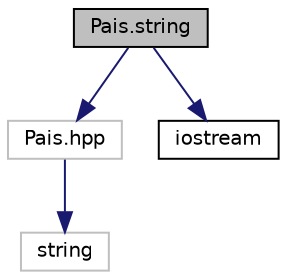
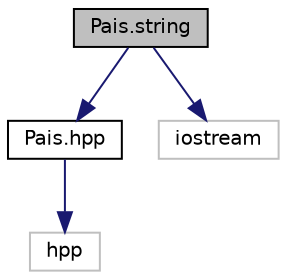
(65, 140) -> (65, 140)
(219, 140) -> (219, 140)
(65, 252) -> (65, 252)
